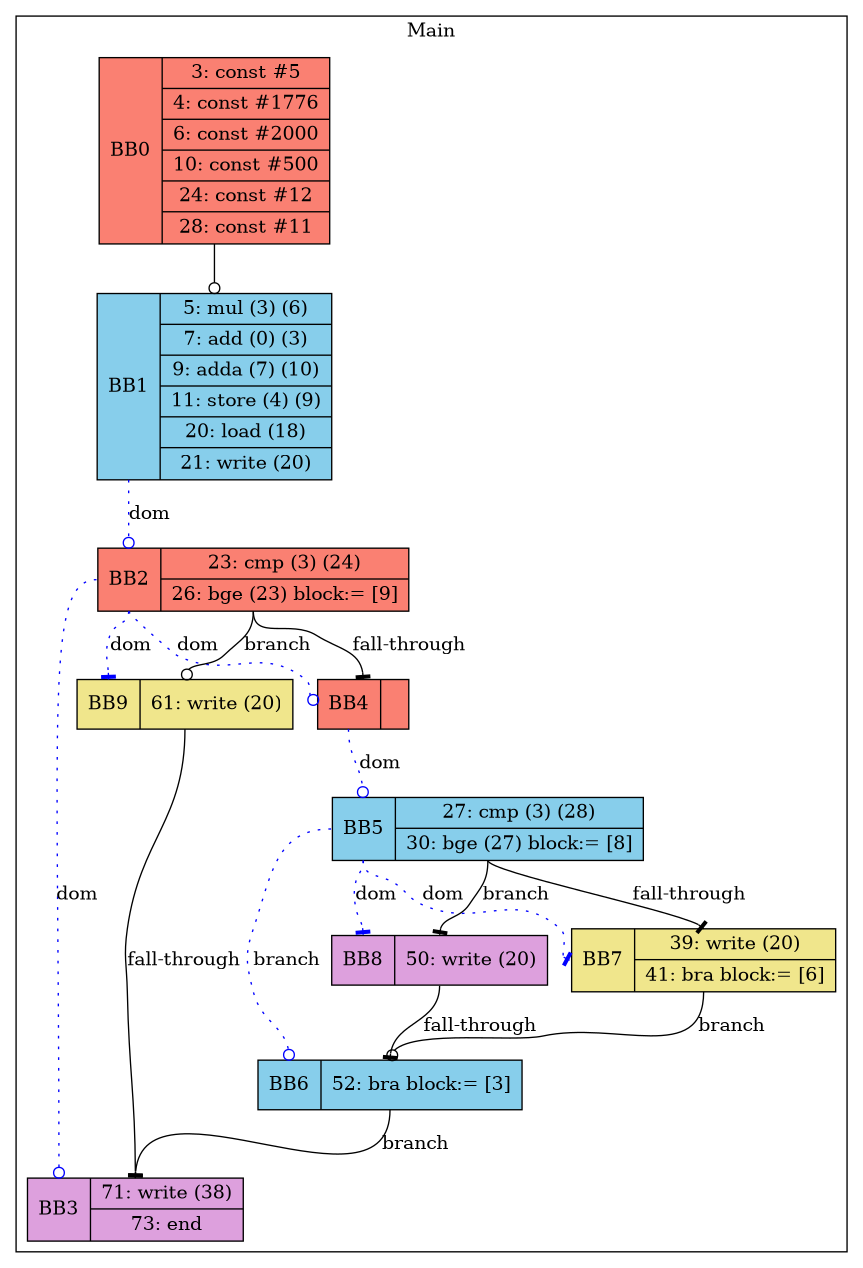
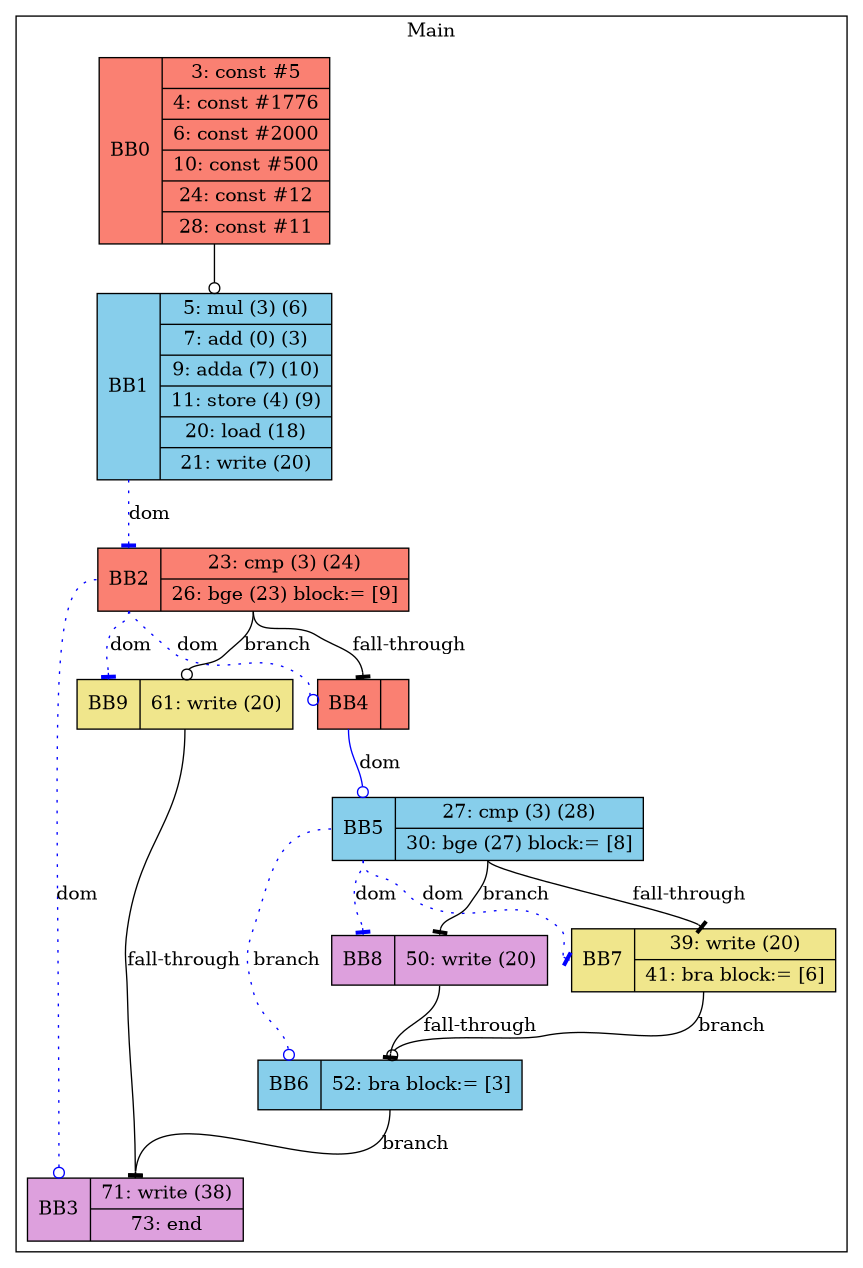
(129, 511) -> (129, 511)
(354, 758) -> (354, 758)
